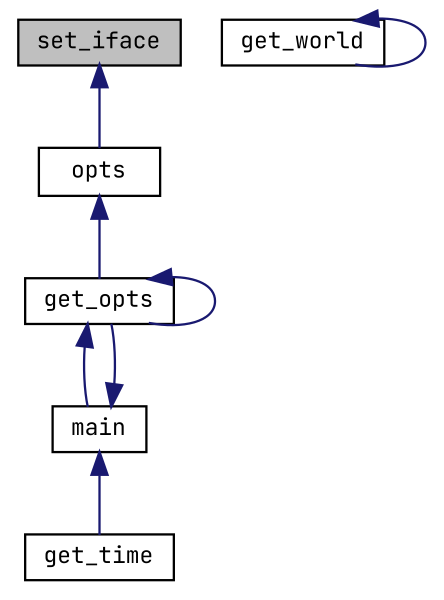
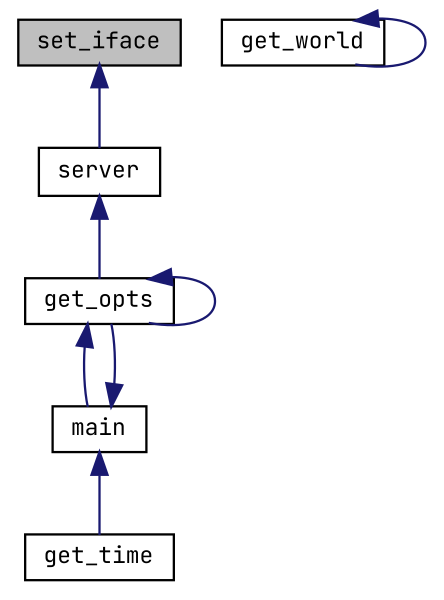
(100, 172) -> (100, 172)
